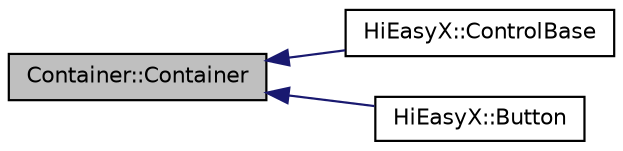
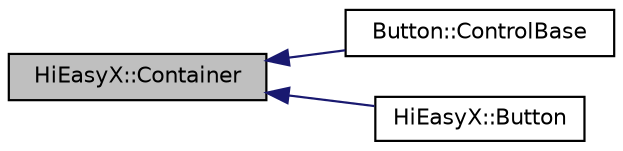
(480, 33) -> (480, 33)
(138, 77) -> (138, 77)
